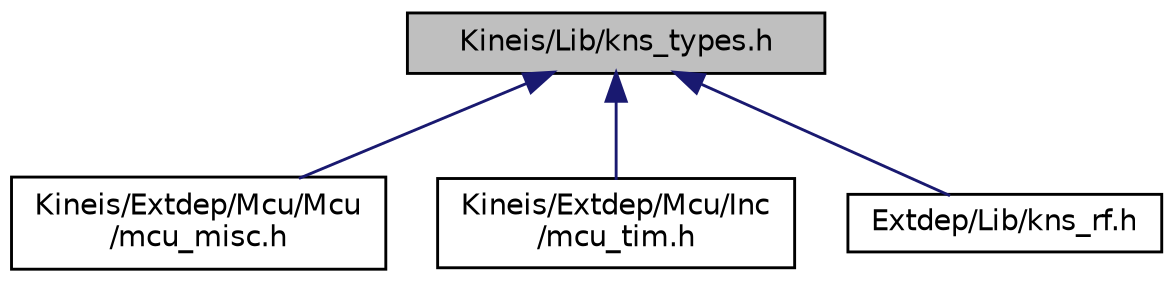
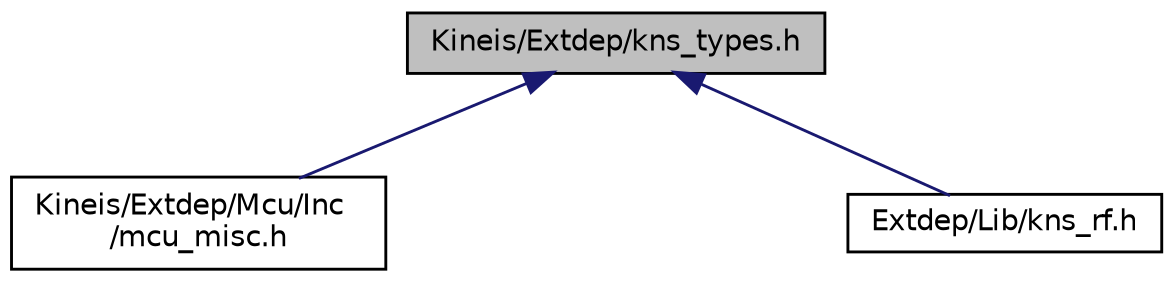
(616, 43) -> (616, 43)
(199, 223) -> (199, 223)
(616, 223) -> none
